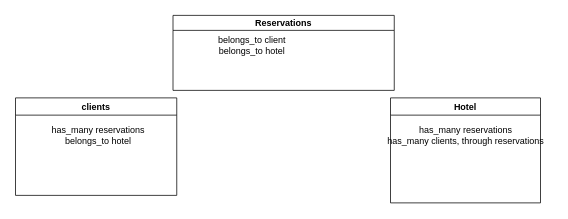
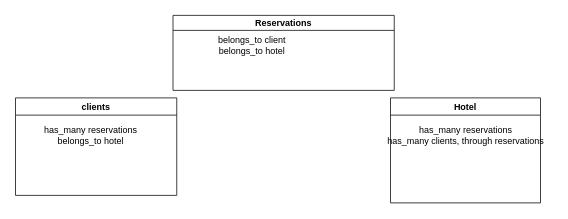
(98, 135) -> (90, 135)
